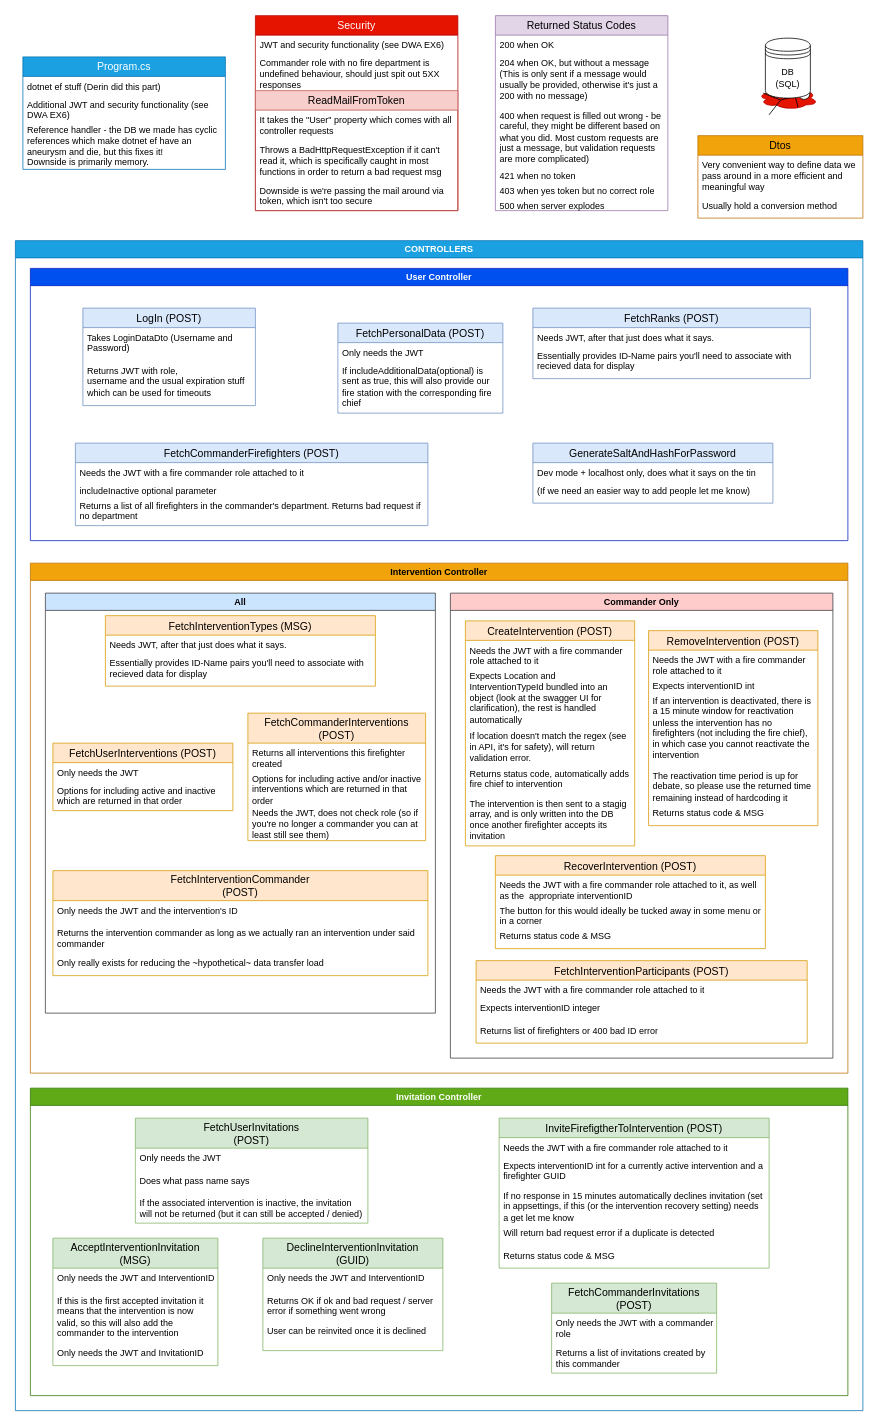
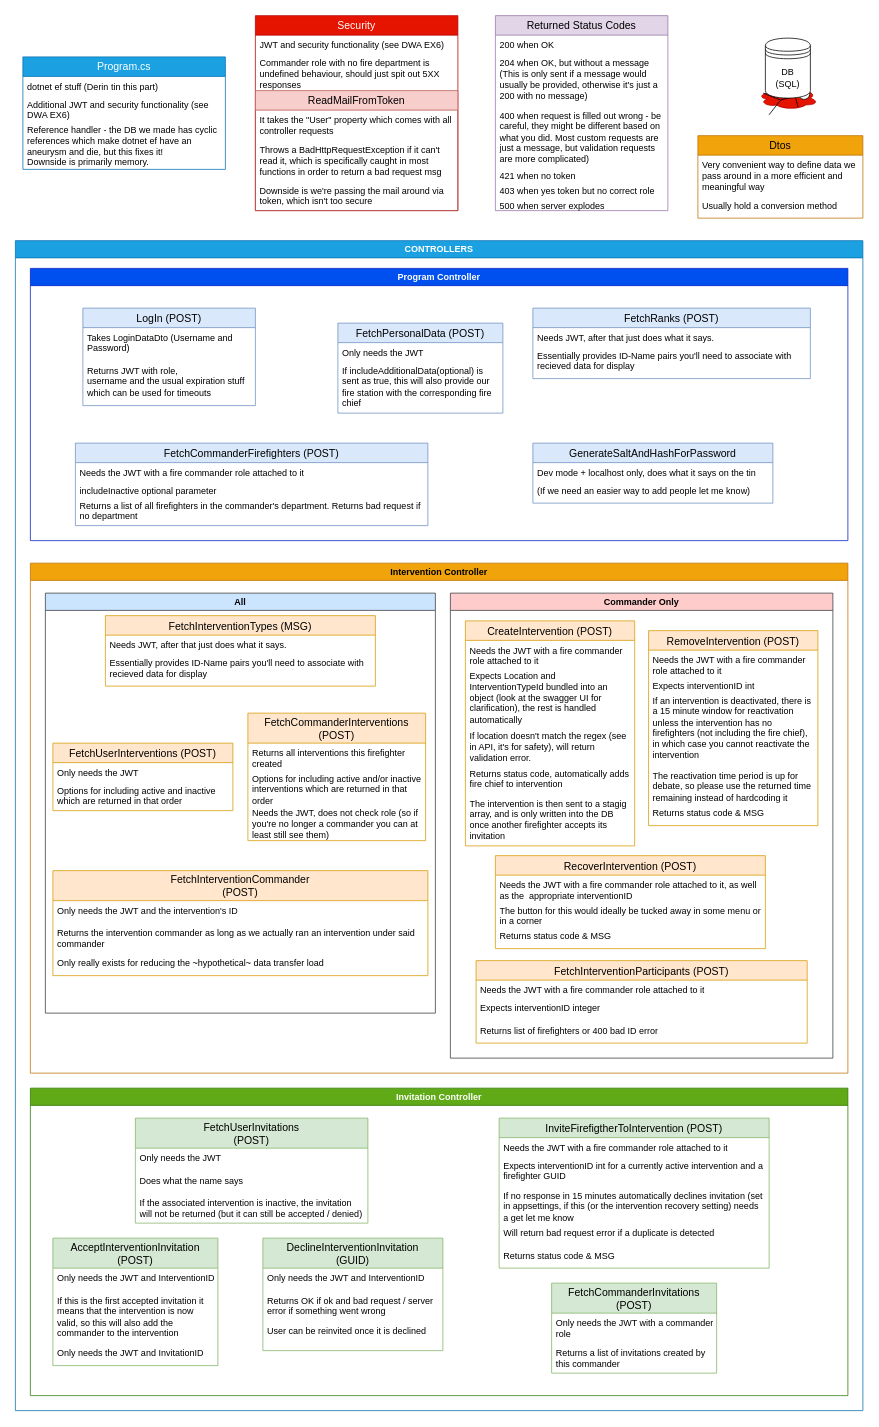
(110, 86) -> (110, 86)
(439, 277) -> (439, 277)
(196, 1181) -> (193, 1181)
(135, 1247) -> (135, 1247)
